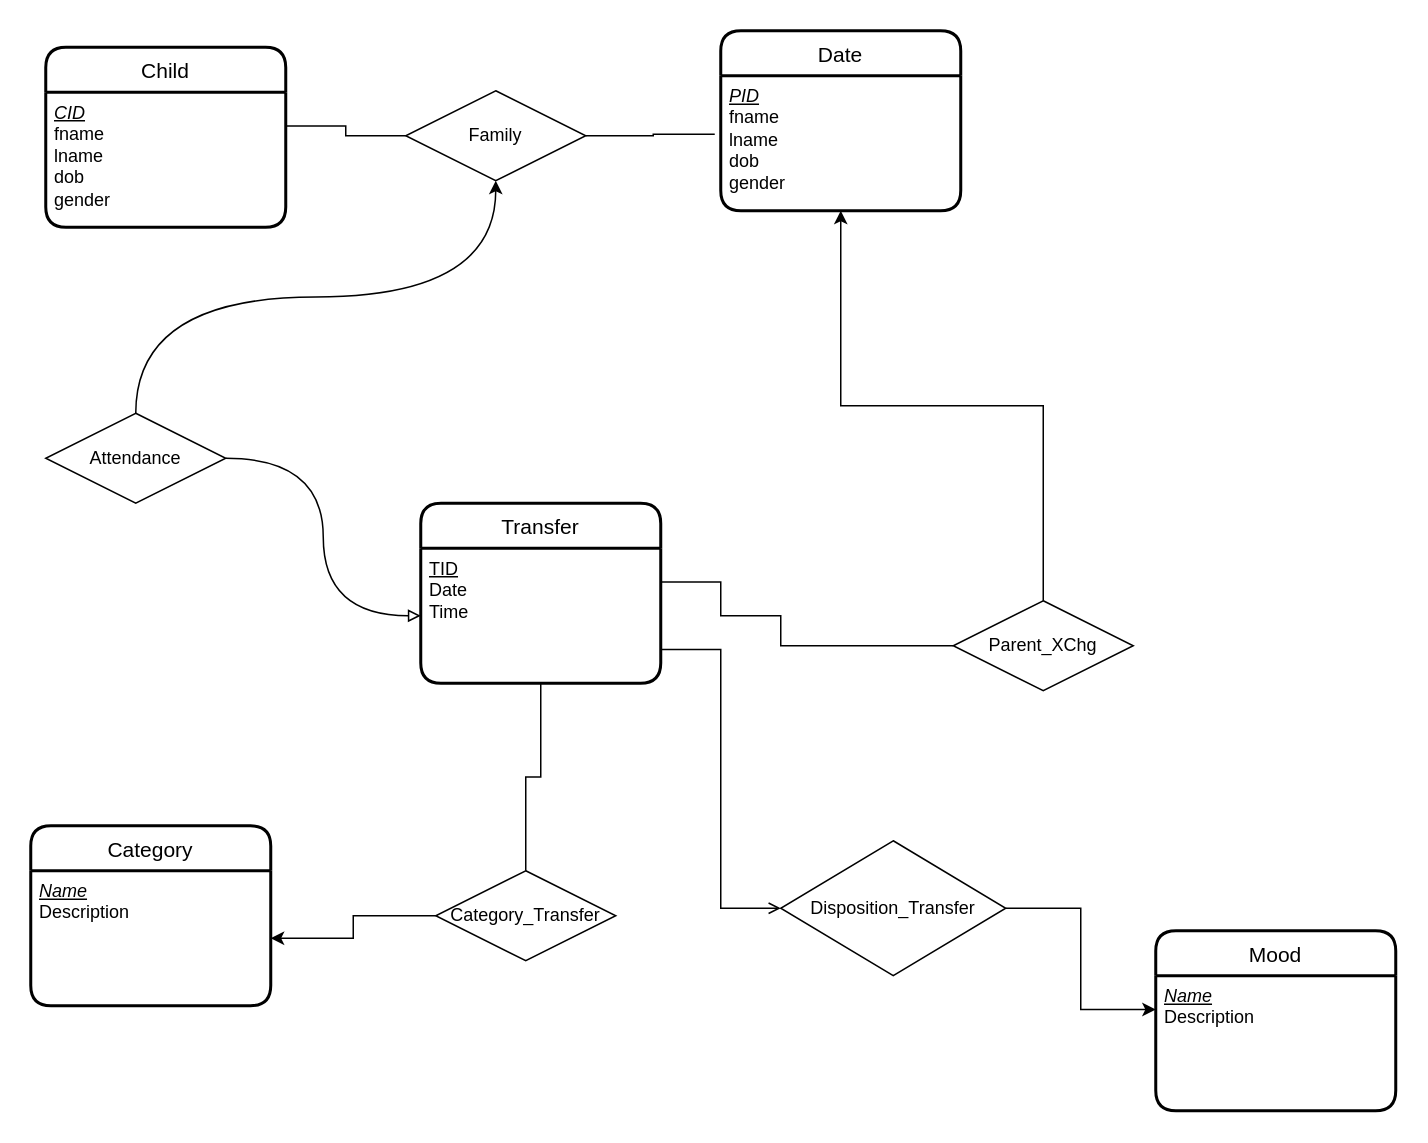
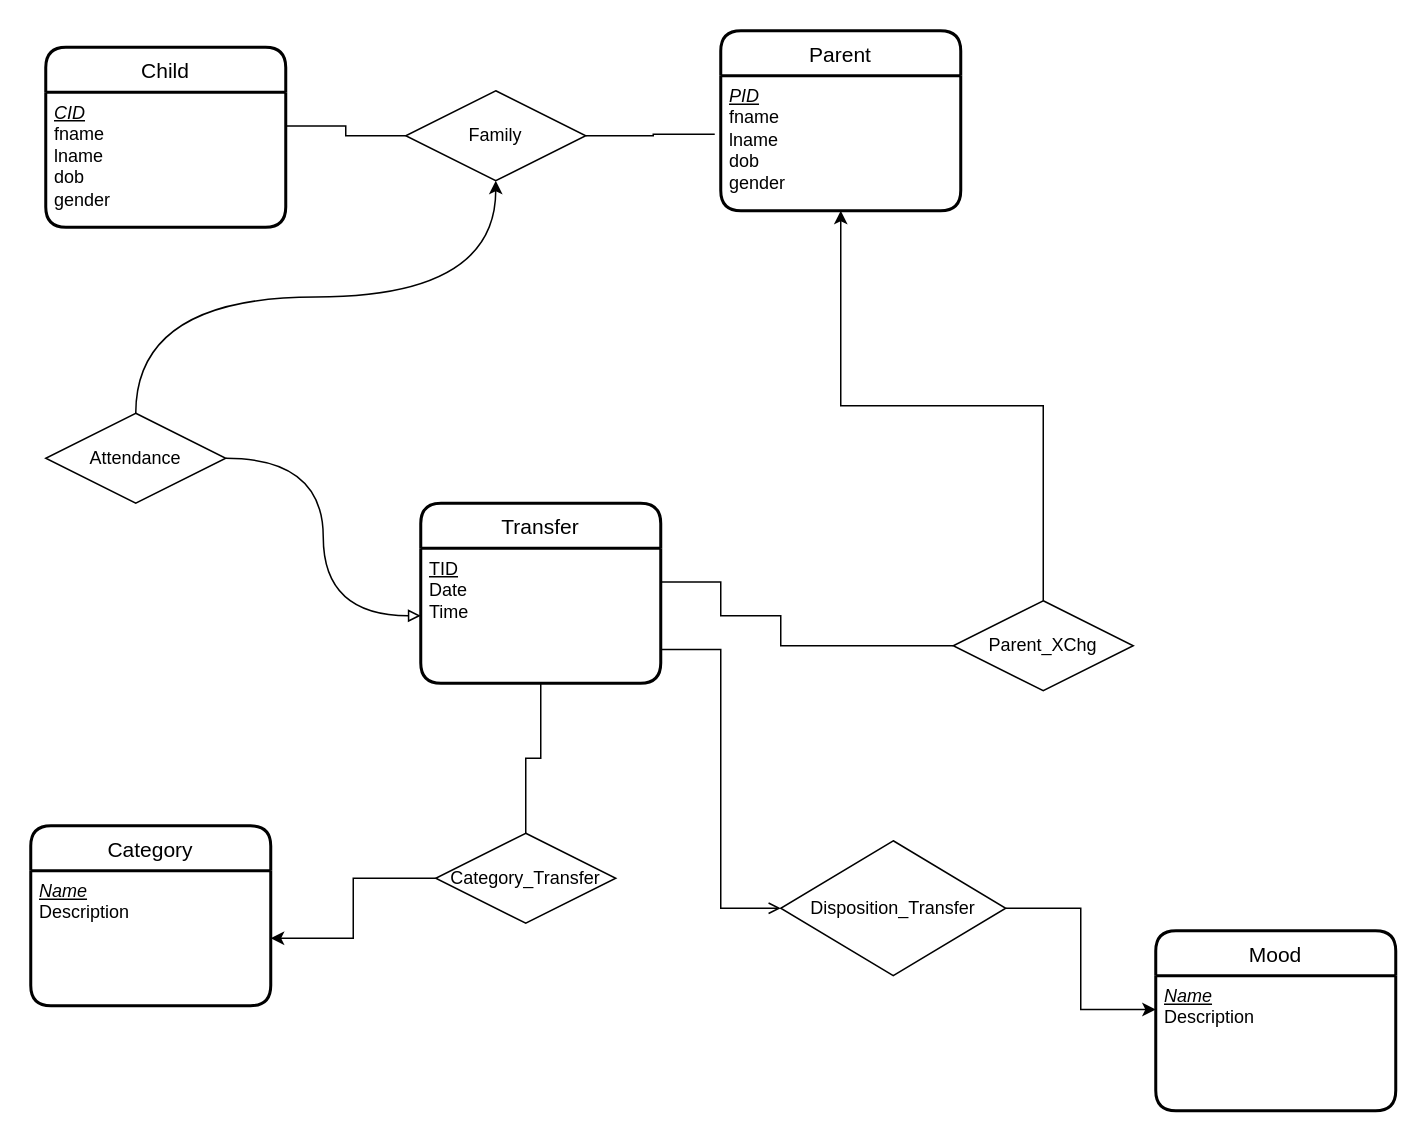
(840, 55) -> (840, 55)
(526, 916) -> (526, 878)
